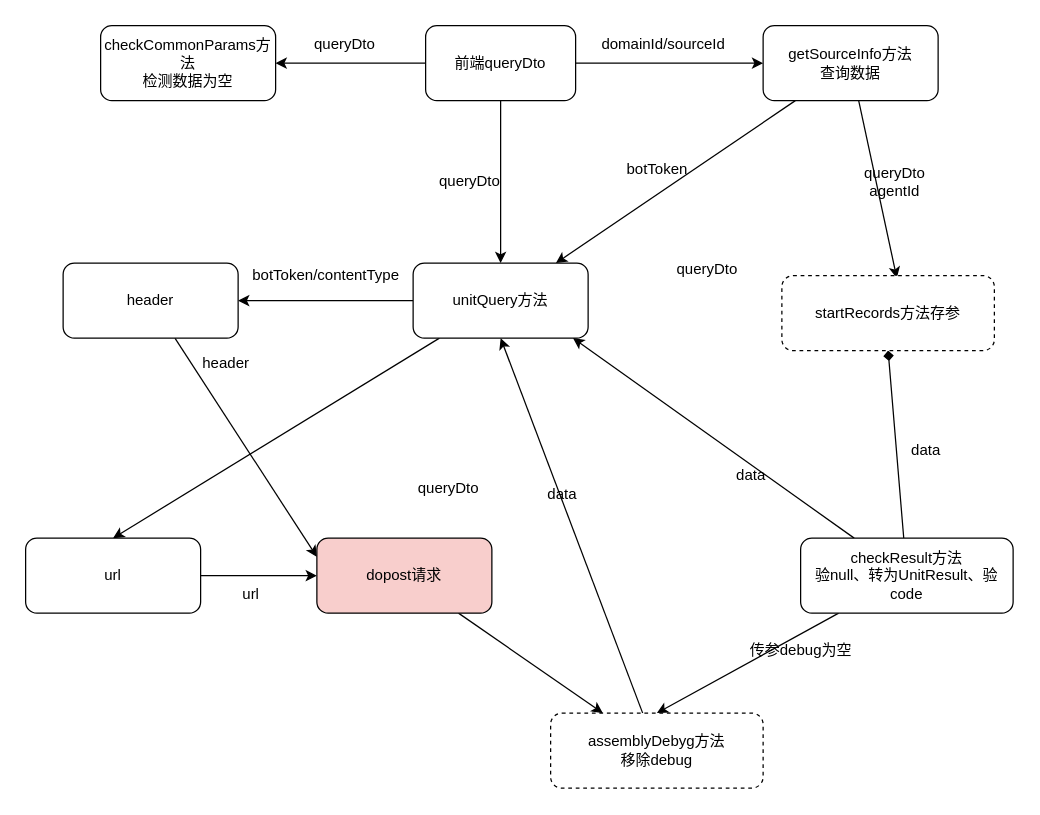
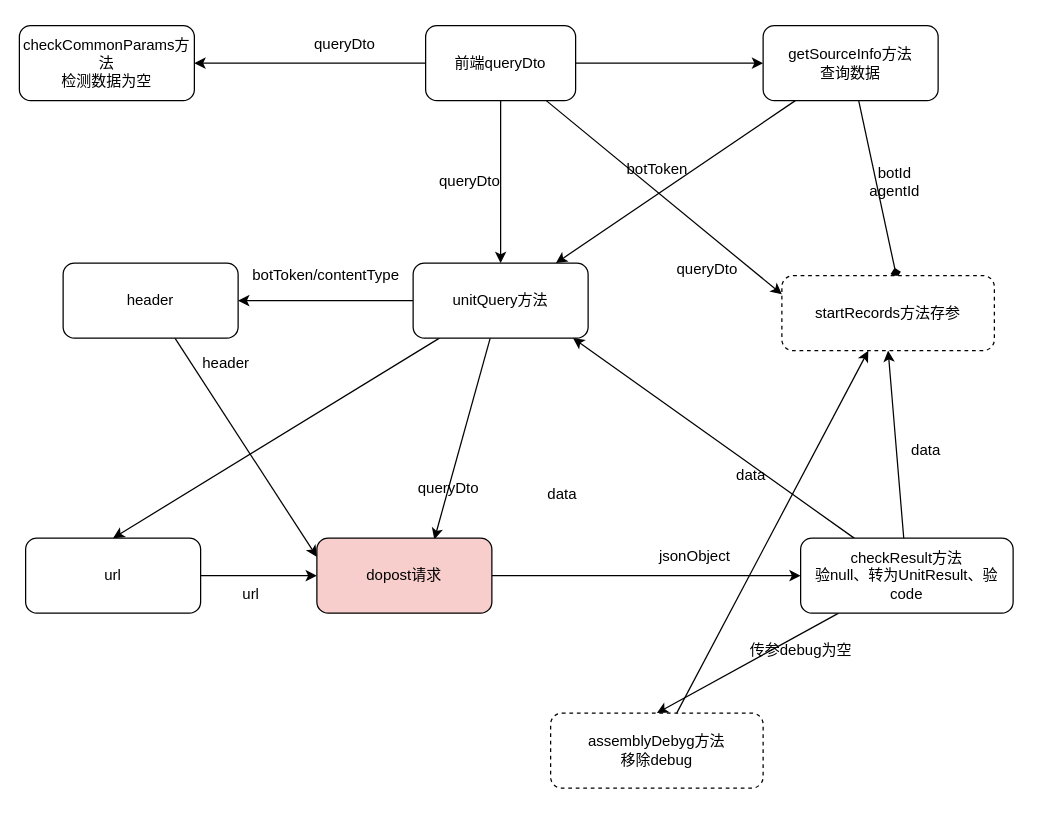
(663, 44) -> none
(188, 63) -> (107, 63)
(895, 182) -> (895, 182)
none -> (661, 195)
(895, 268) -> (894, 267)
(889, 361) -> (889, 360)
none -> (463, 435)
(573, 530) -> (776, 526)
none -> (694, 557)
(527, 661) -> (642, 576)
